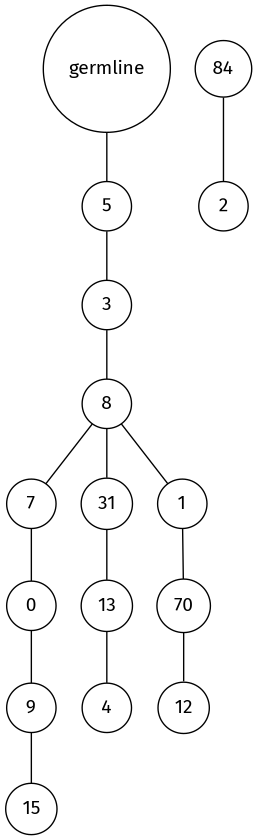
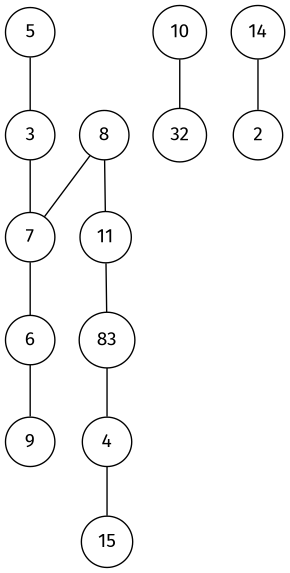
(107, 69) -> none
(223, 69) -> (258, 32)
(107, 355) -> (30, 186)
(107, 504) -> (106, 237)
(182, 504) -> none
(31, 606) -> (30, 340)
(107, 606) -> (107, 340)
(184, 606) -> (180, 32)
(184, 708) -> (180, 135)
(31, 758) -> (107, 491)
